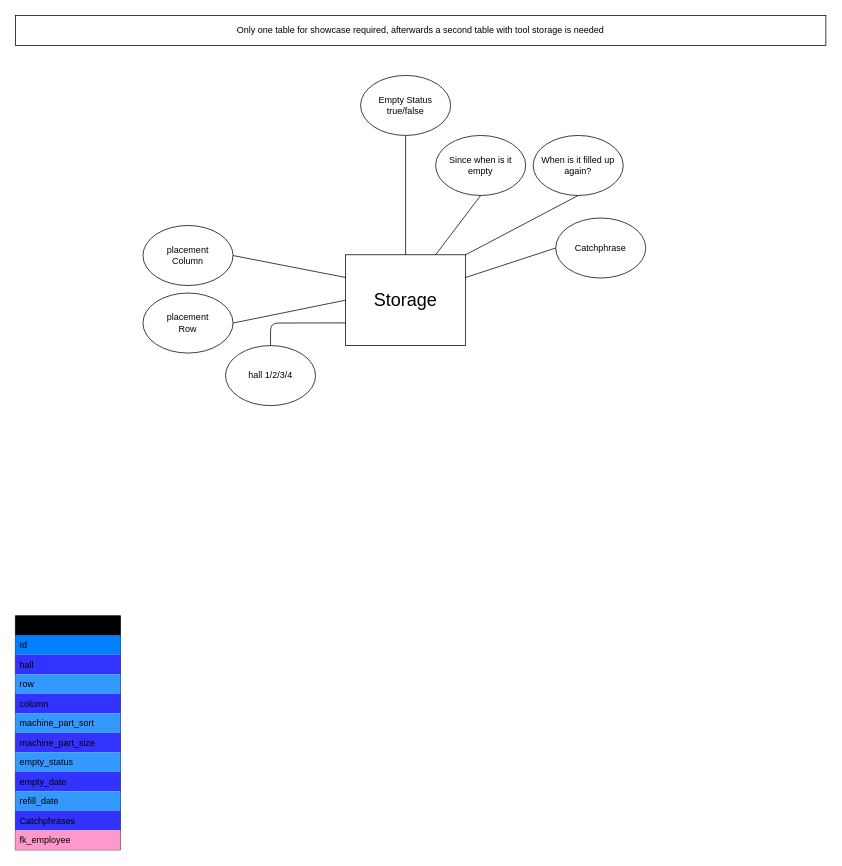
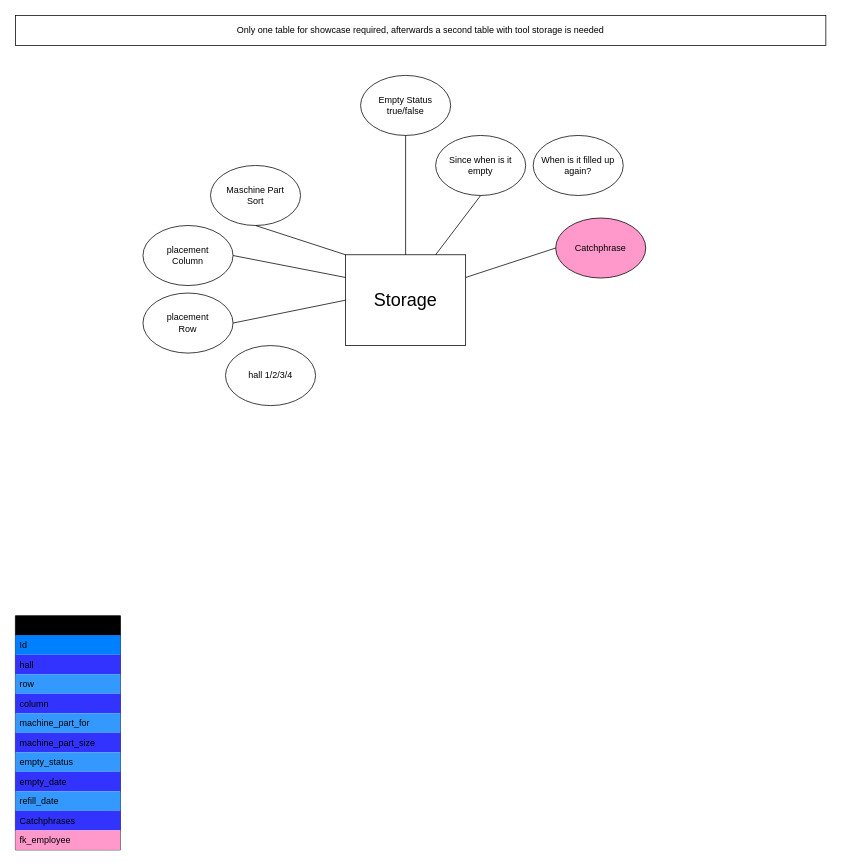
none -> (255, 195)
(521, 225) -> none
none -> (300, 240)
(600, 248) -> (600, 248)
(299, 323) -> none
(61, 723) -> (59, 723)
